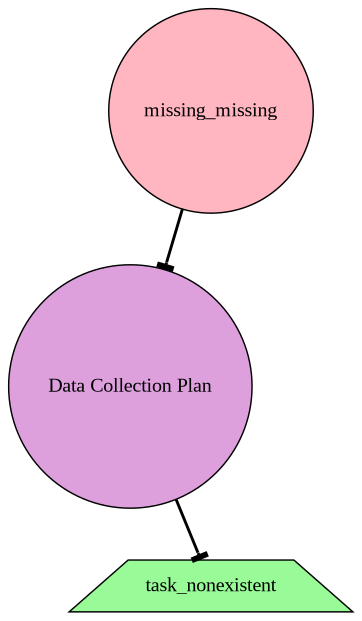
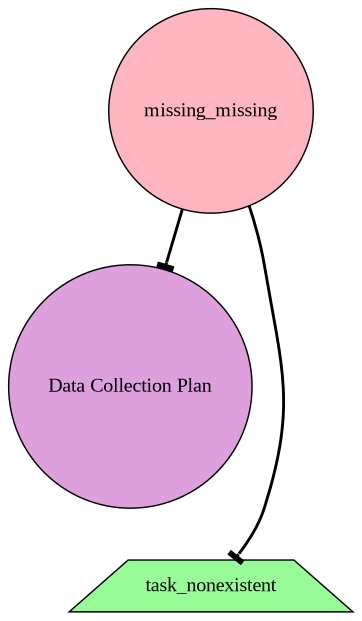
(187, 526) -> (283, 382)
